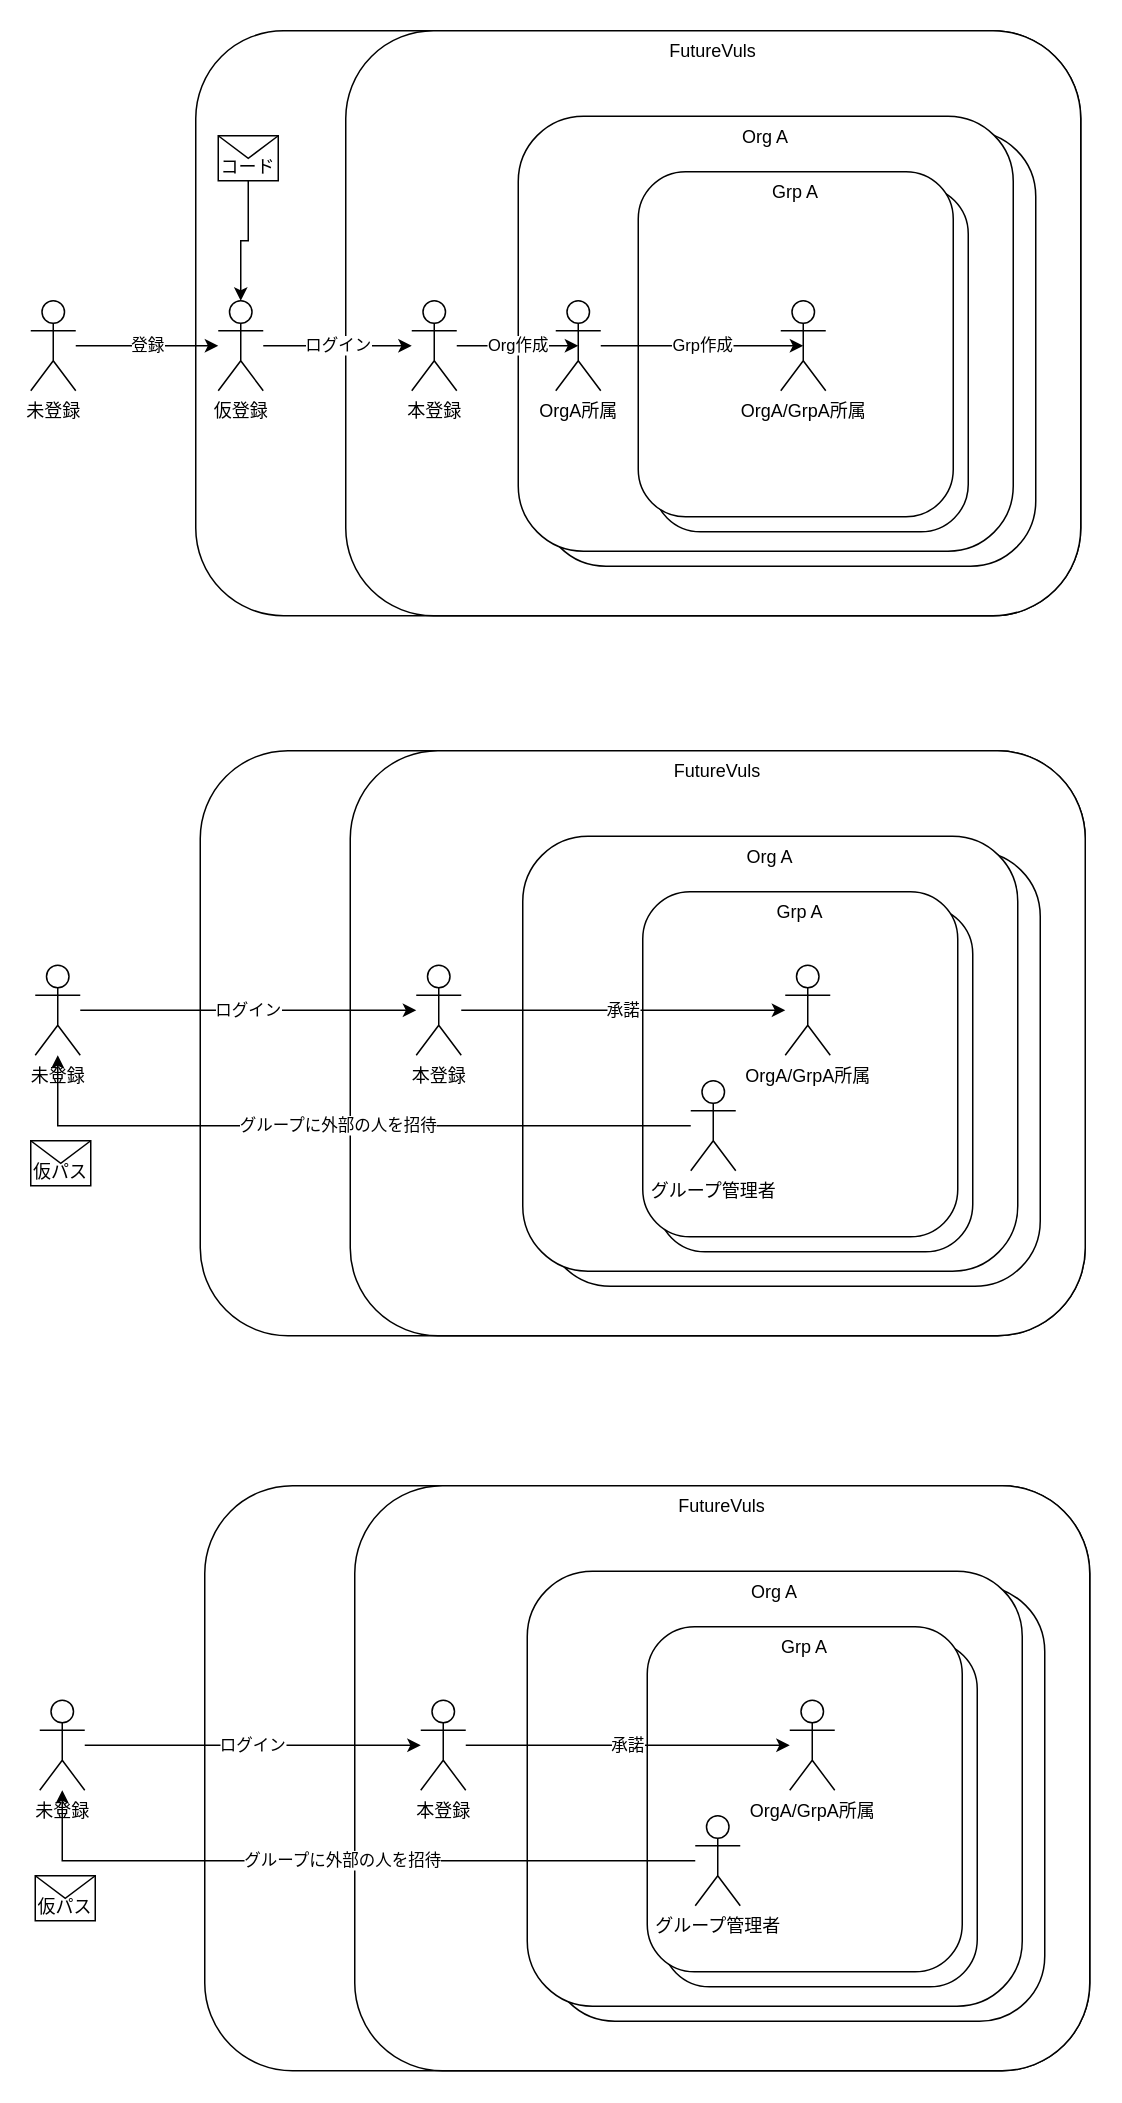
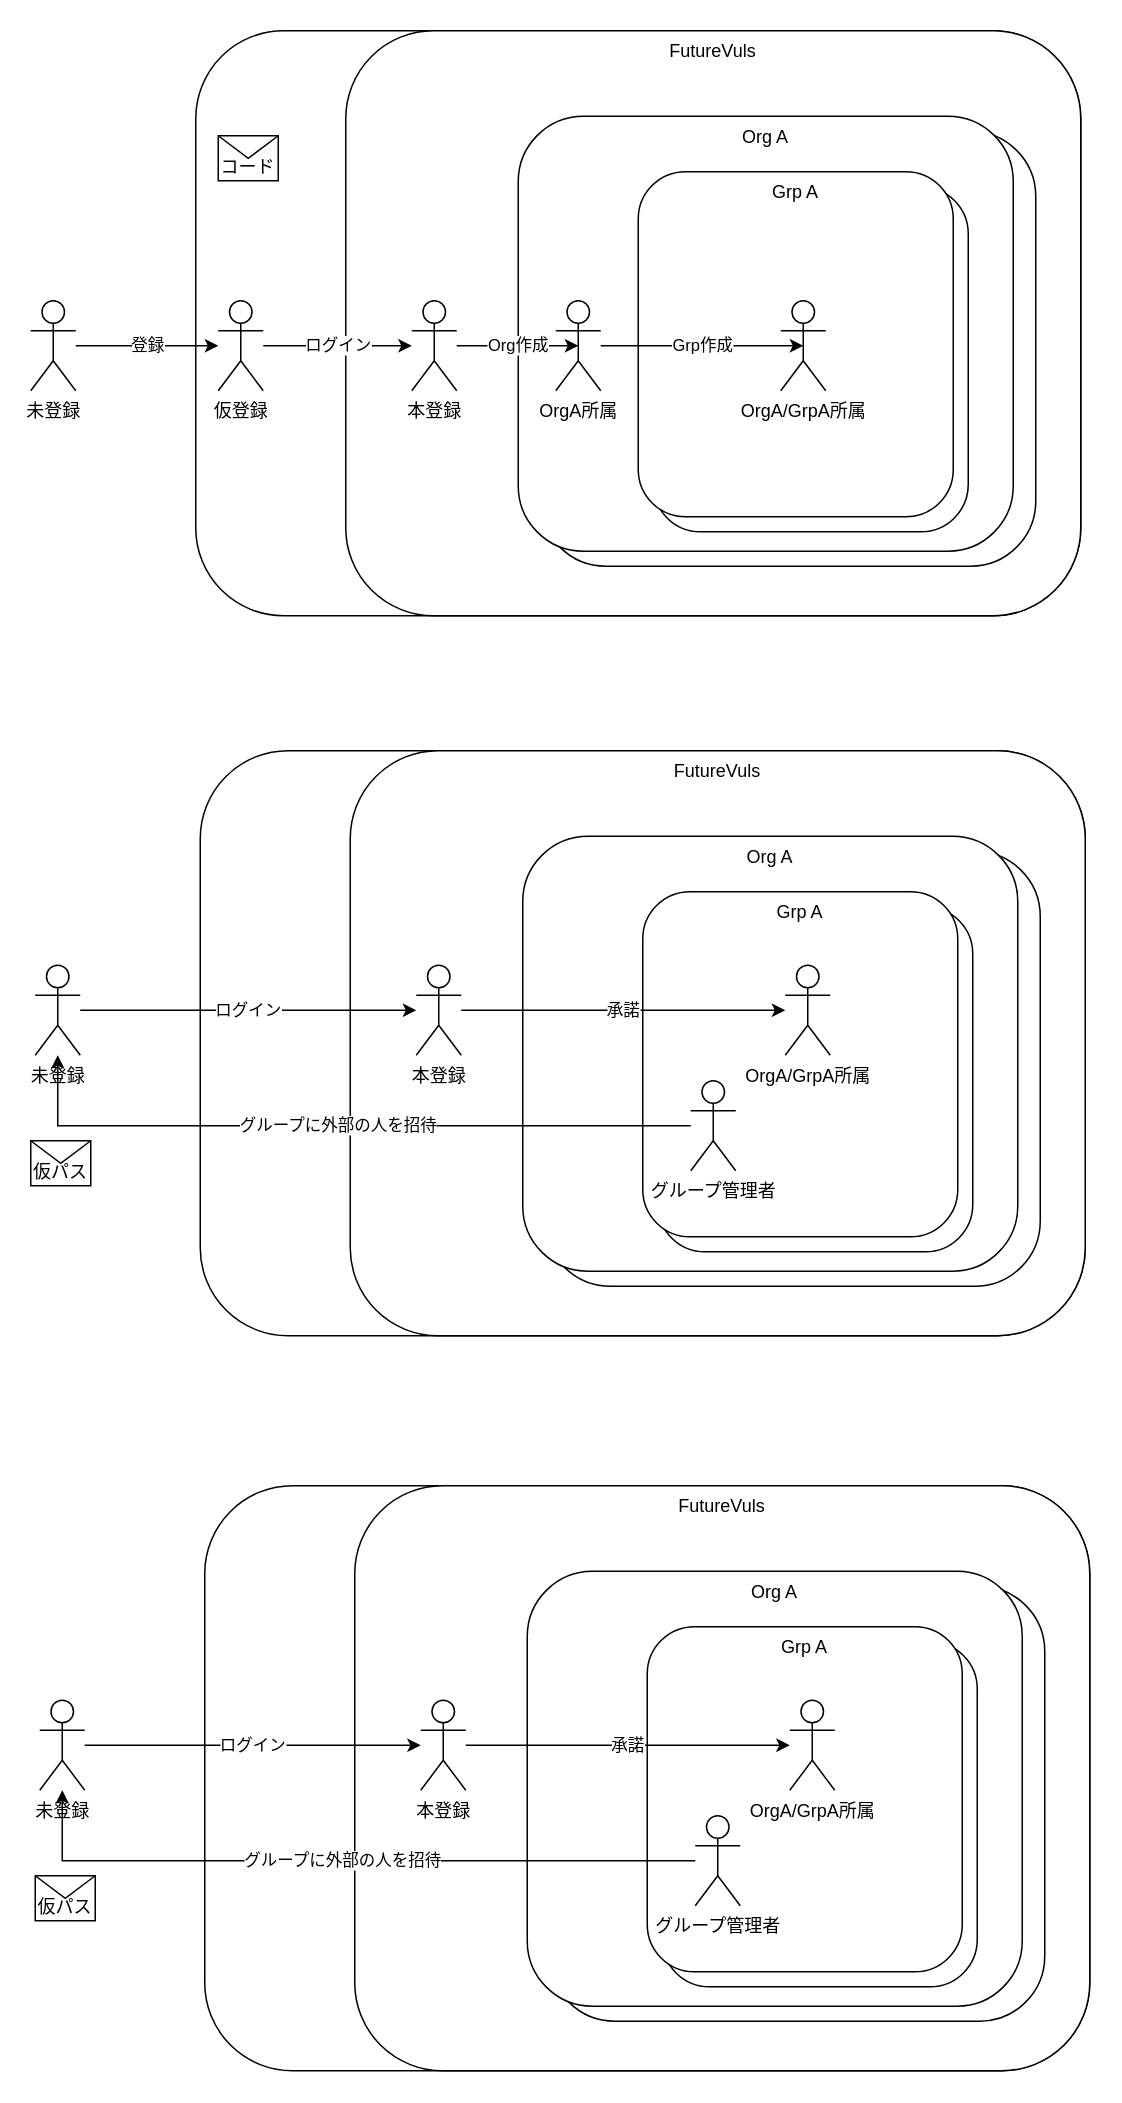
(248, 239) -> none
